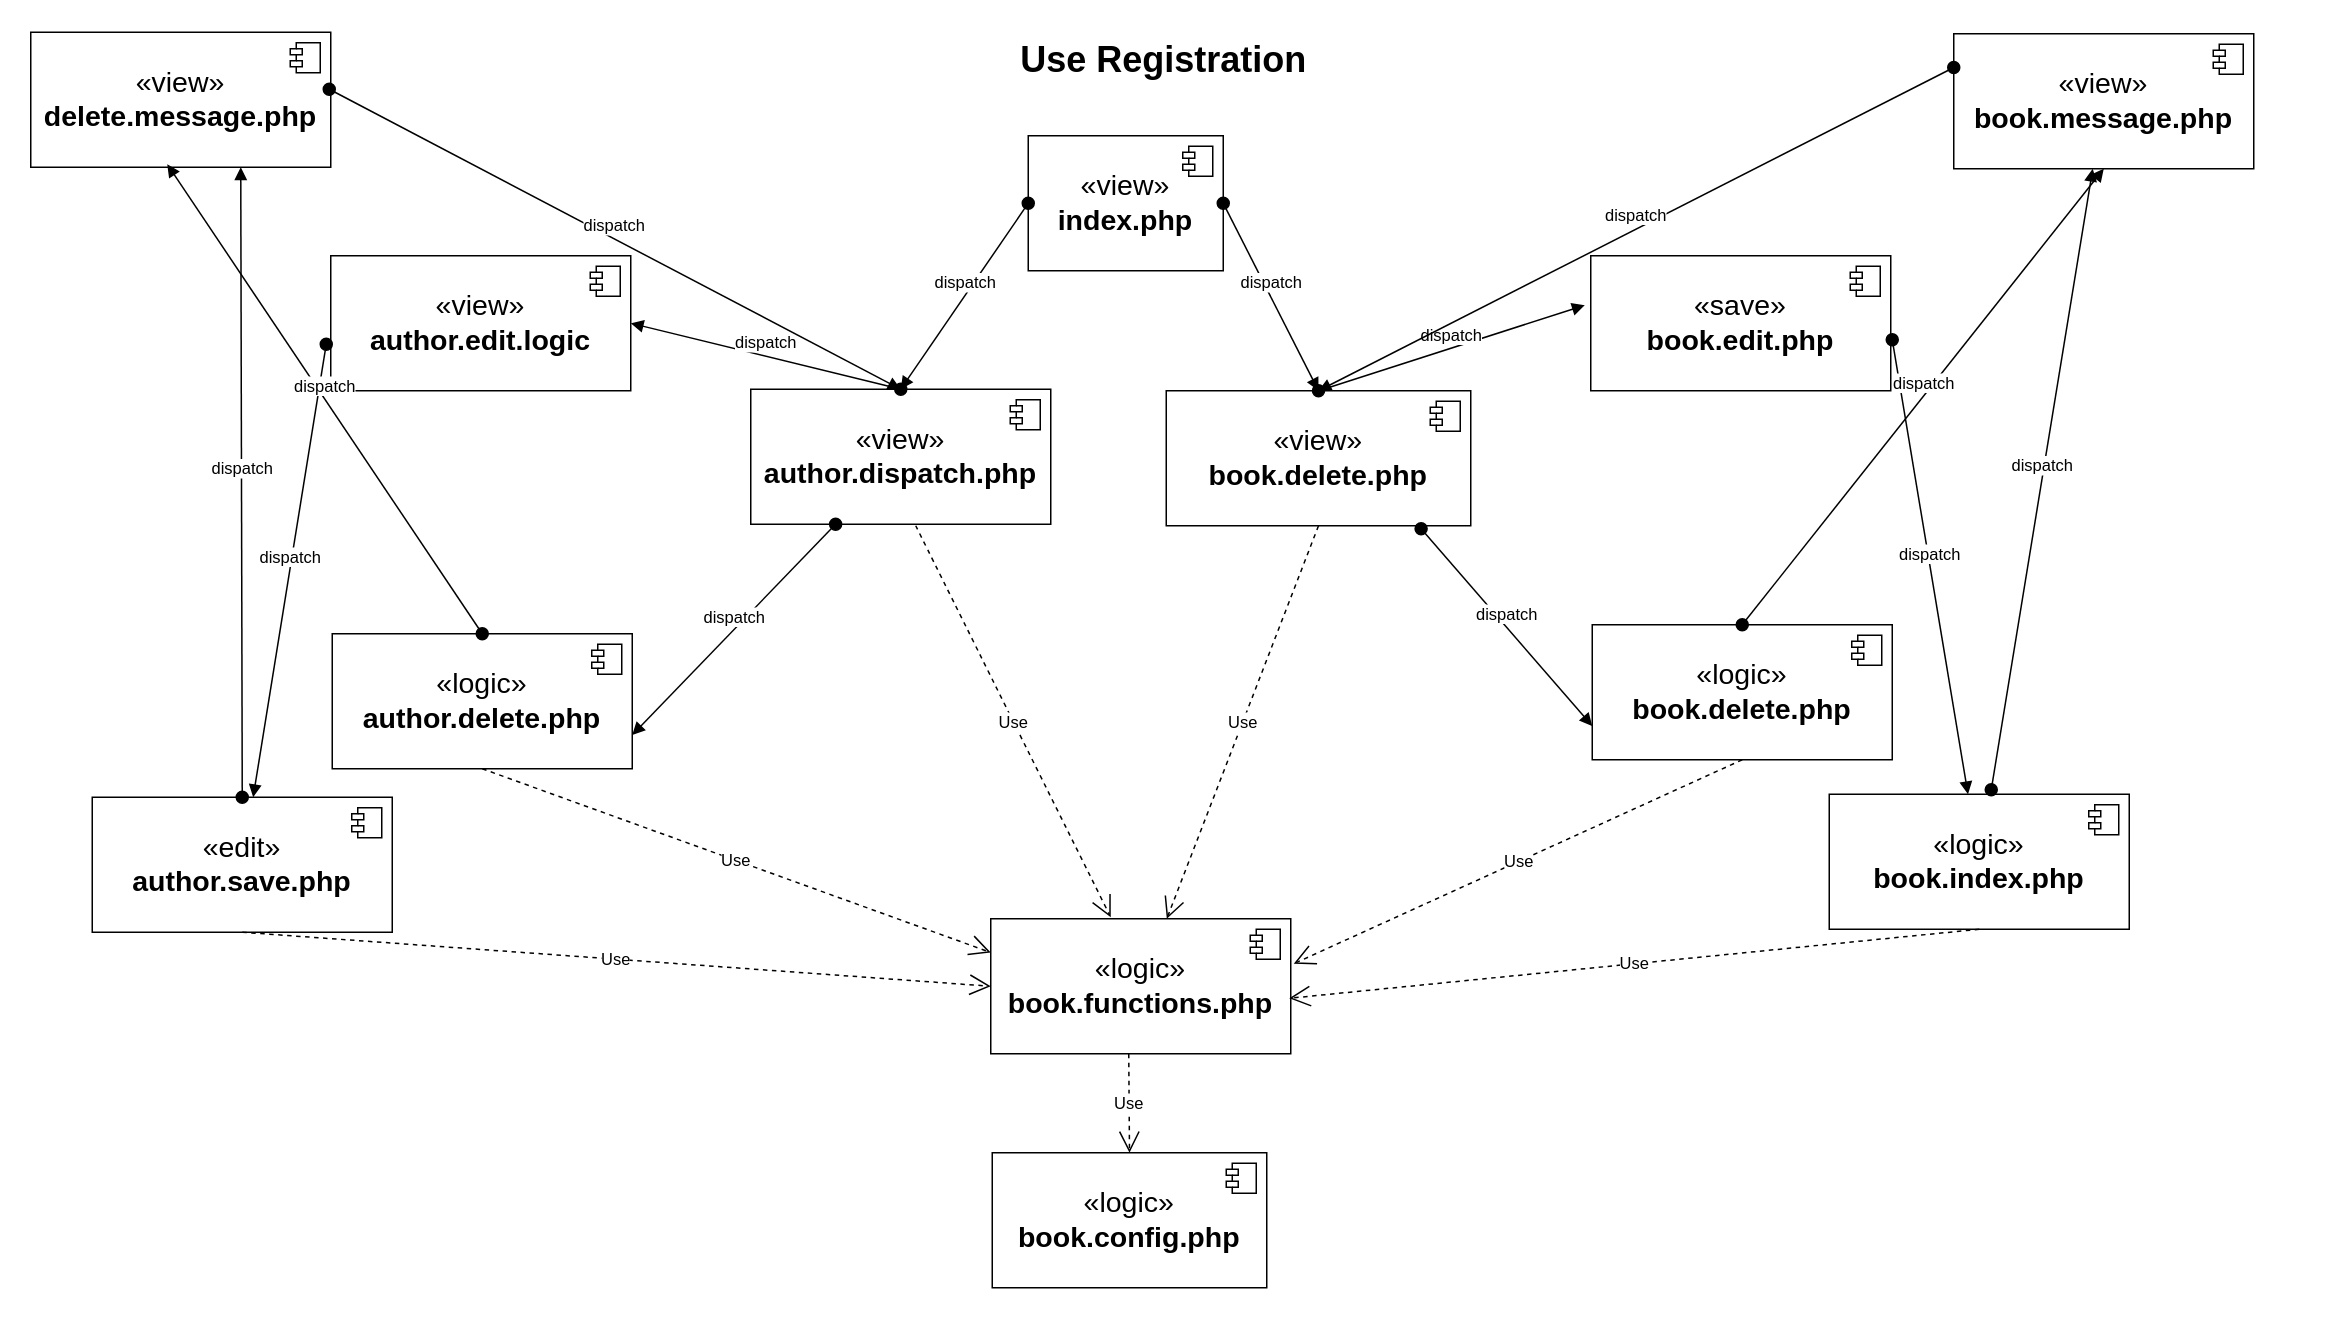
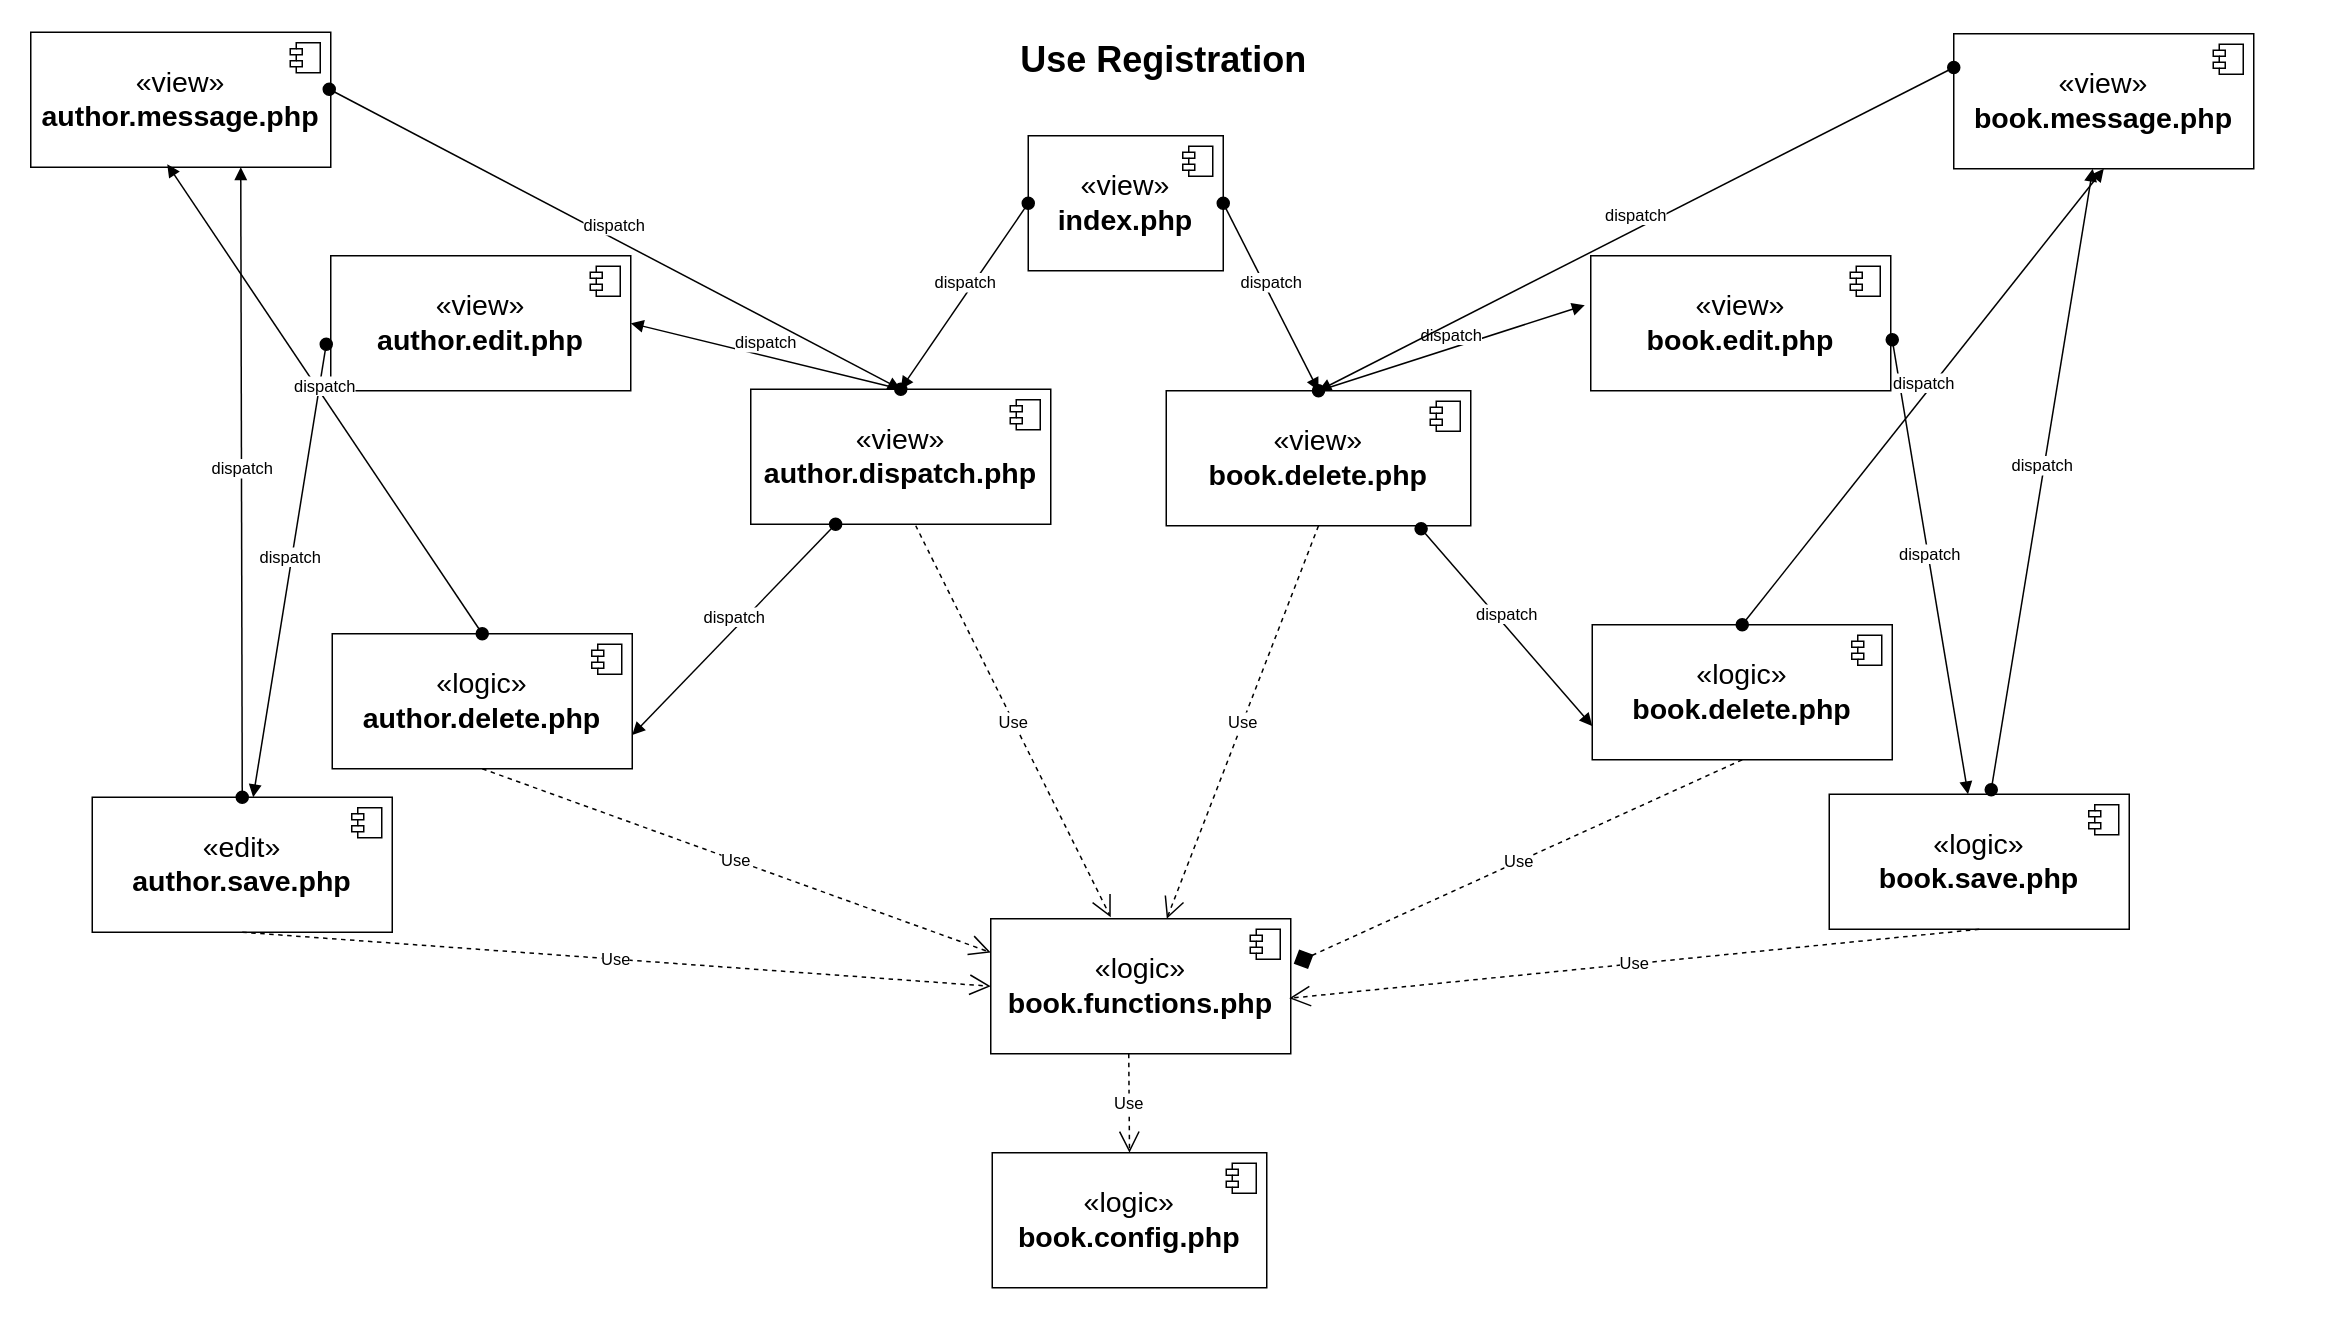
(181, 100) -> (181, 100)
(481, 323) -> (481, 323)
(1741, 323) -> (1741, 323)
(1979, 862) -> (1979, 862)
(1306, 958) -> (1313, 955)
